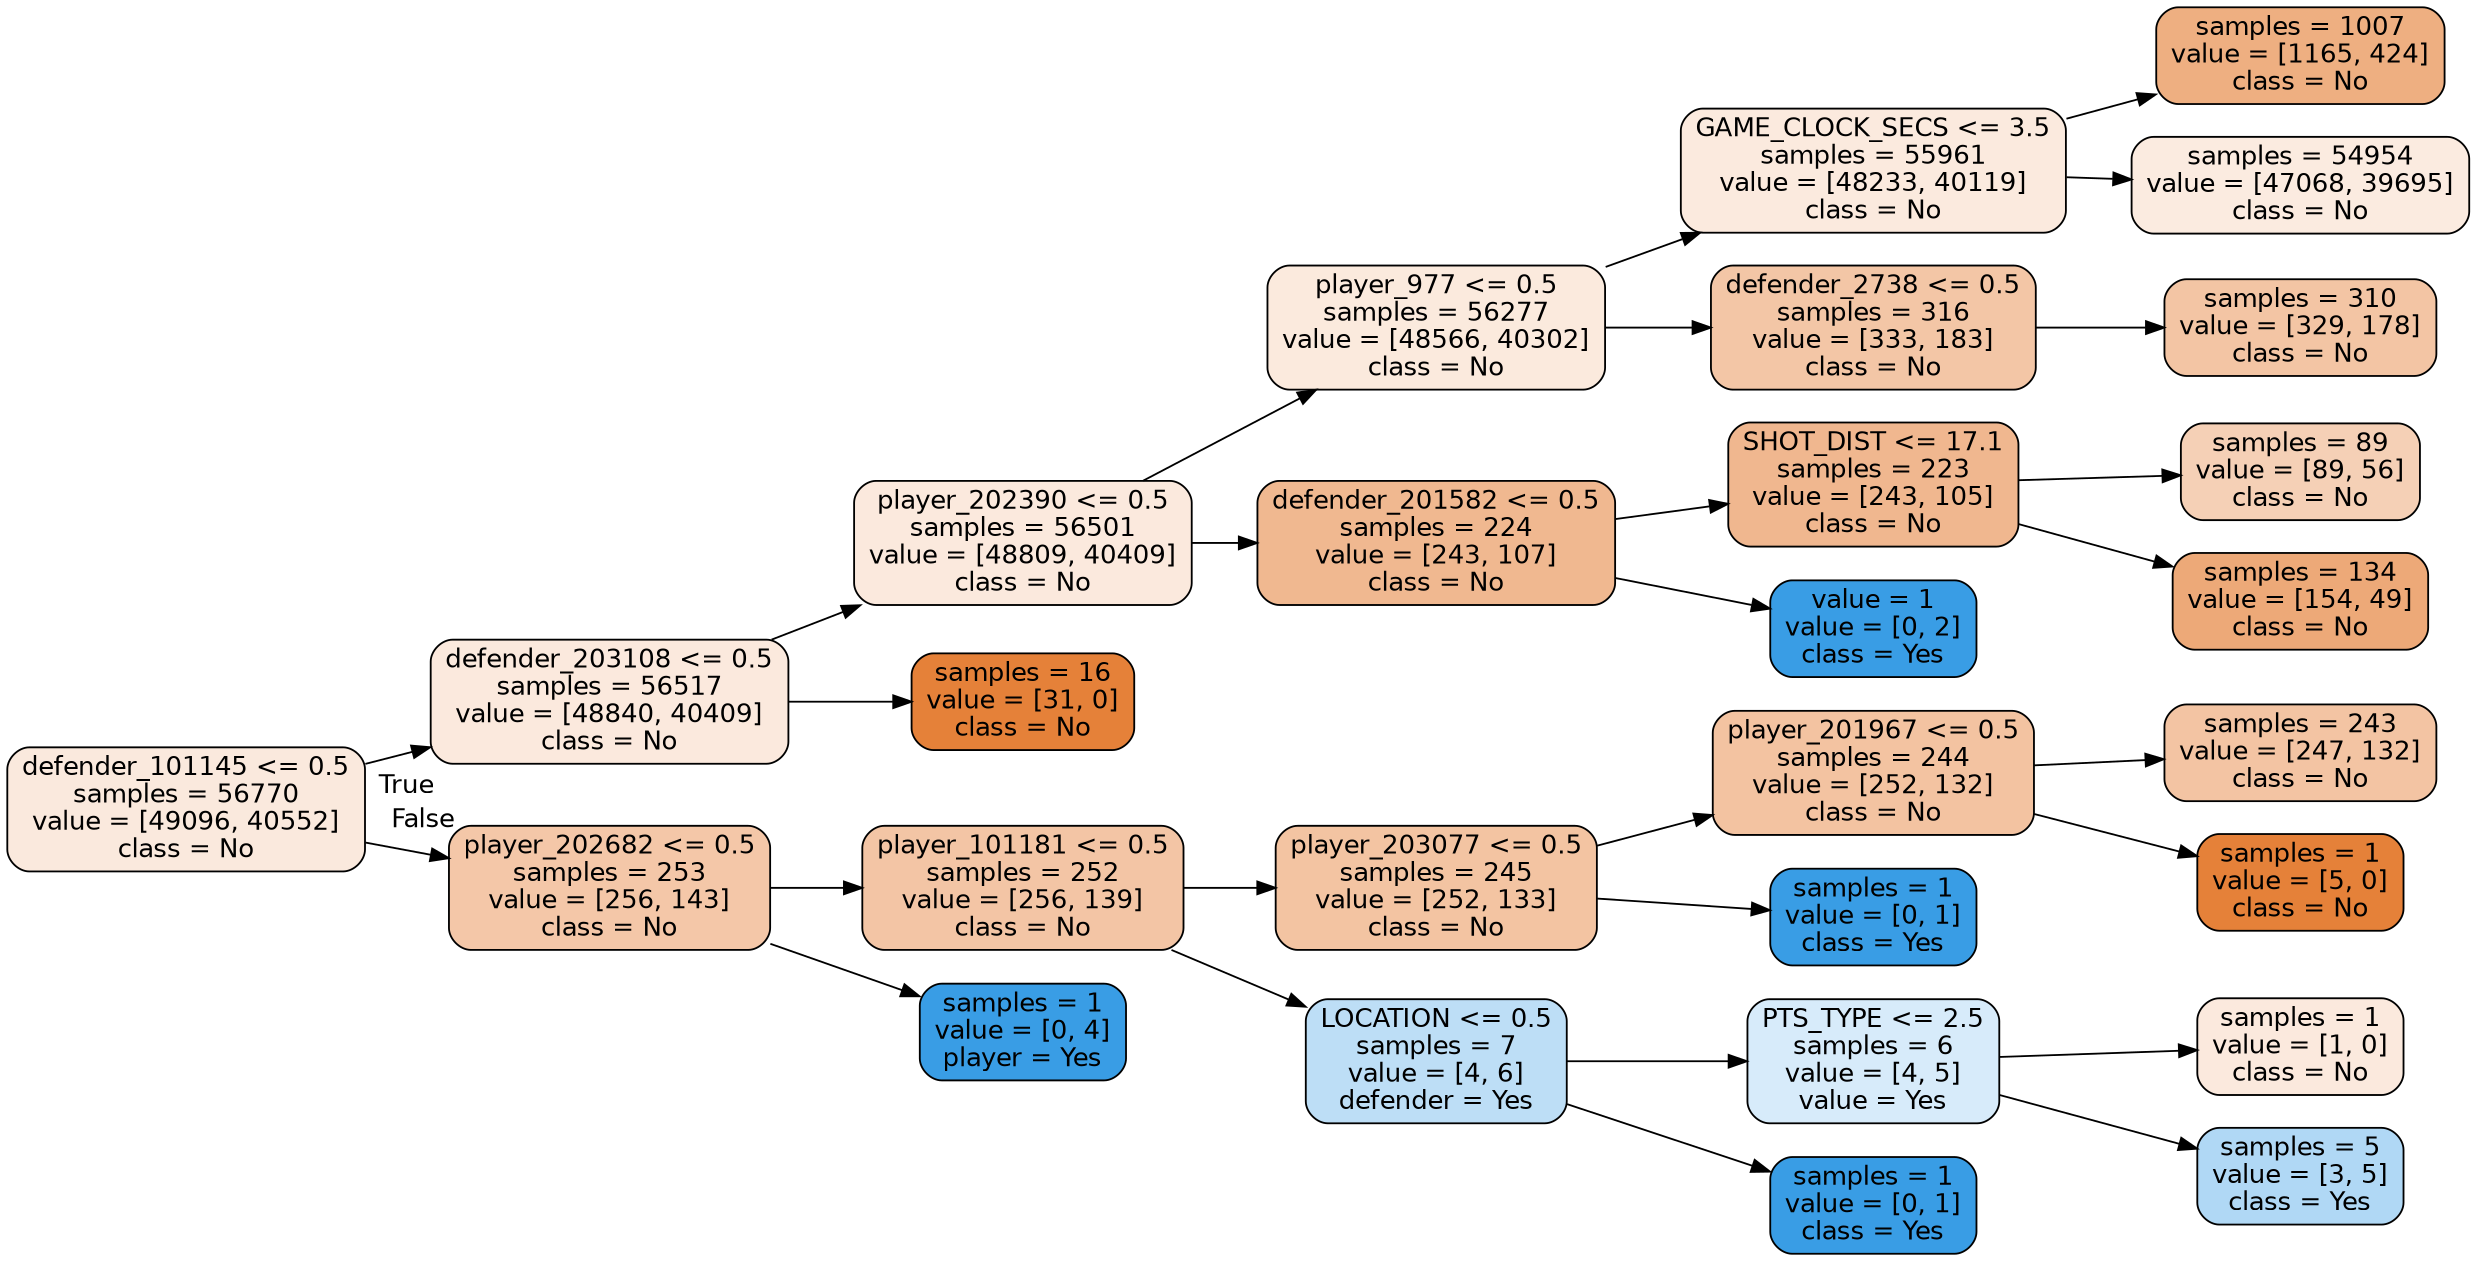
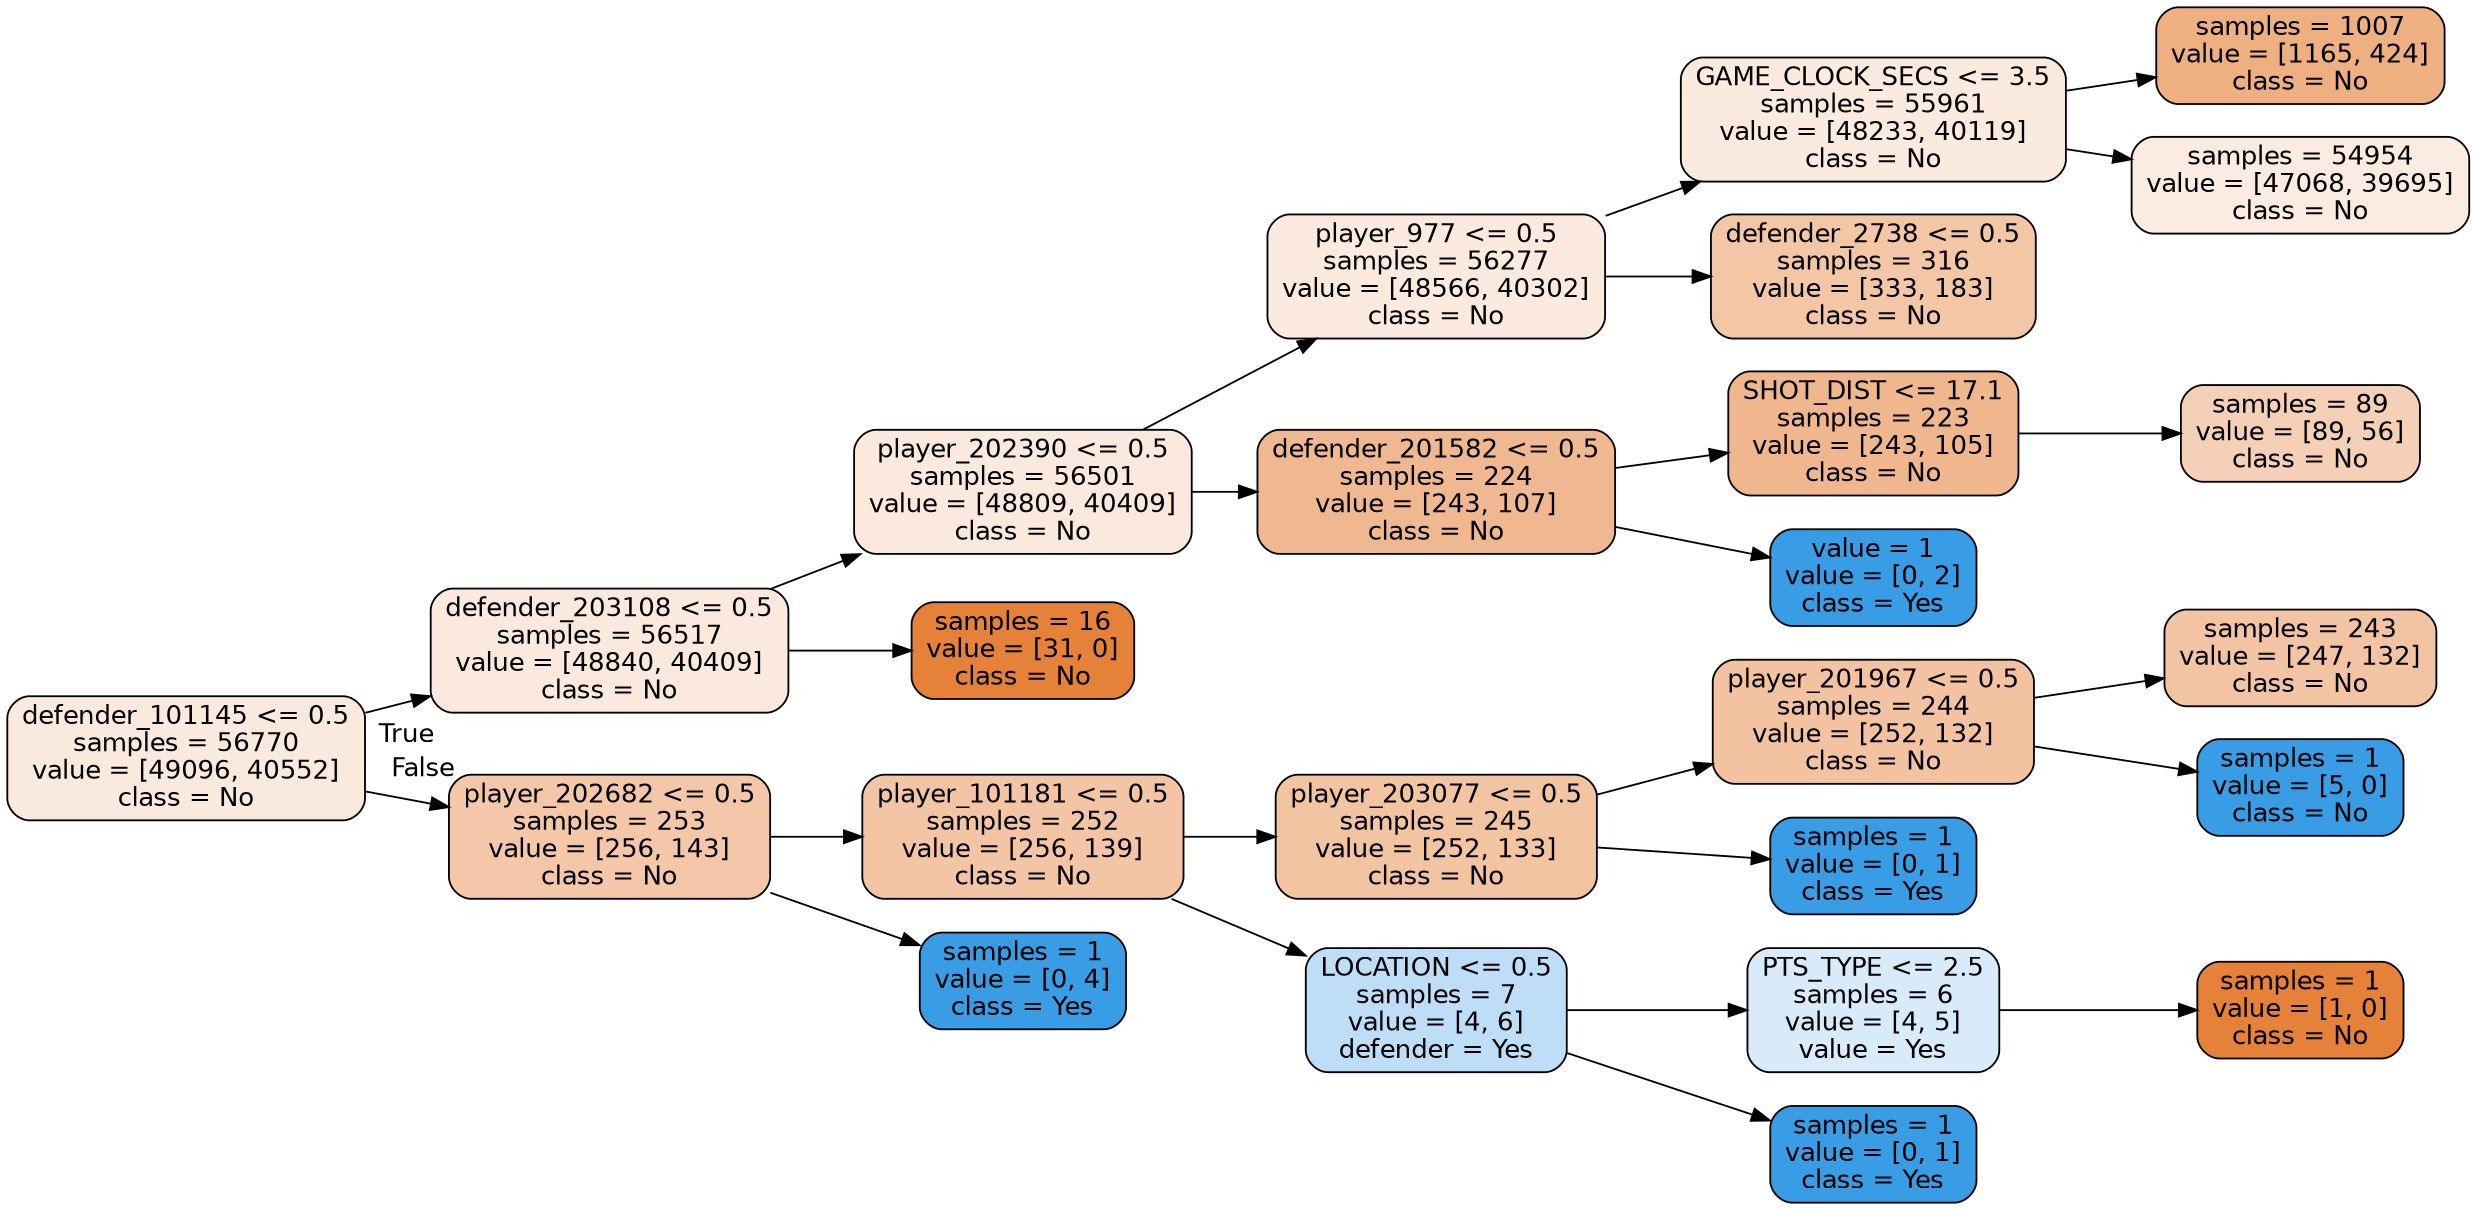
(2300, 328) -> none
(2300, 601) -> none
(2300, 882) -> (2300, 787)
(1023, 1032) -> (1023, 981)
(2300, 1047) -> (2300, 1010)
(2300, 1176) -> none
